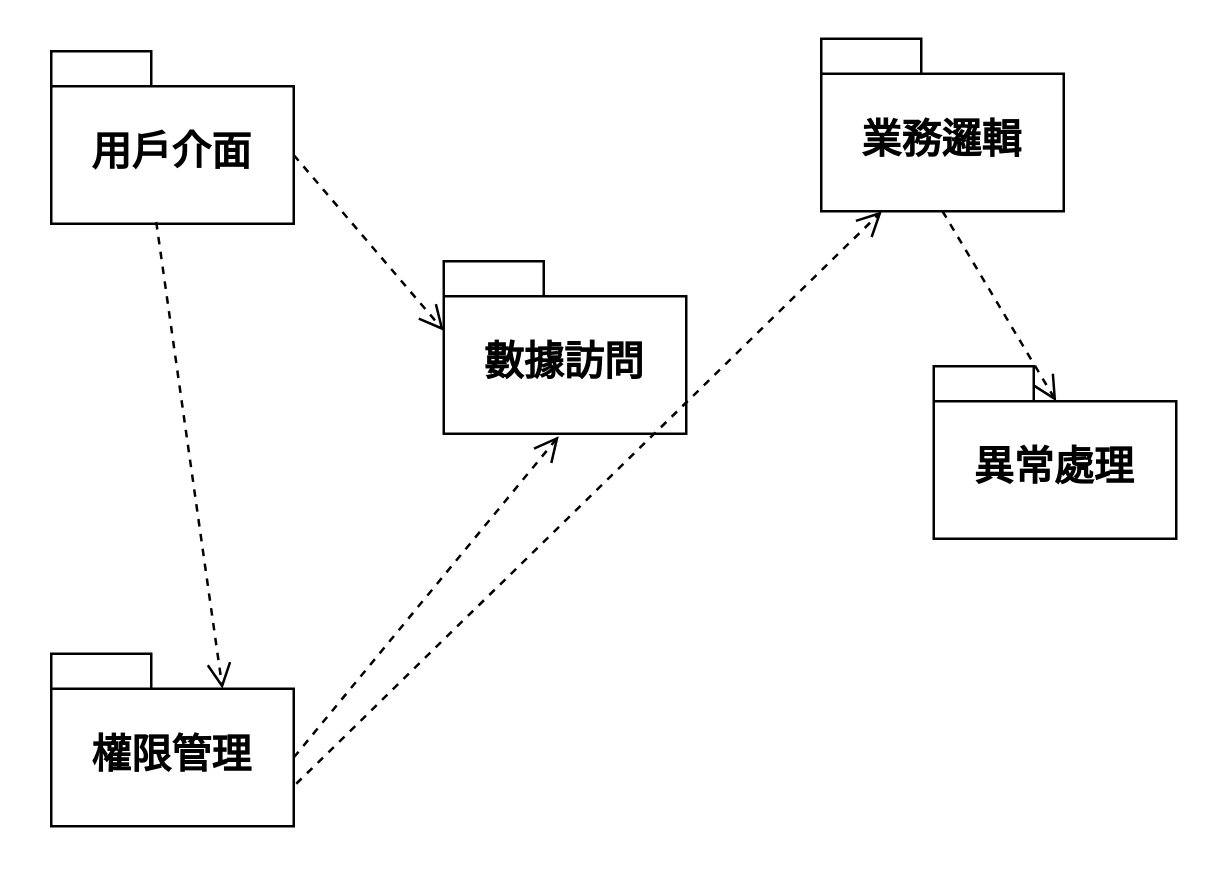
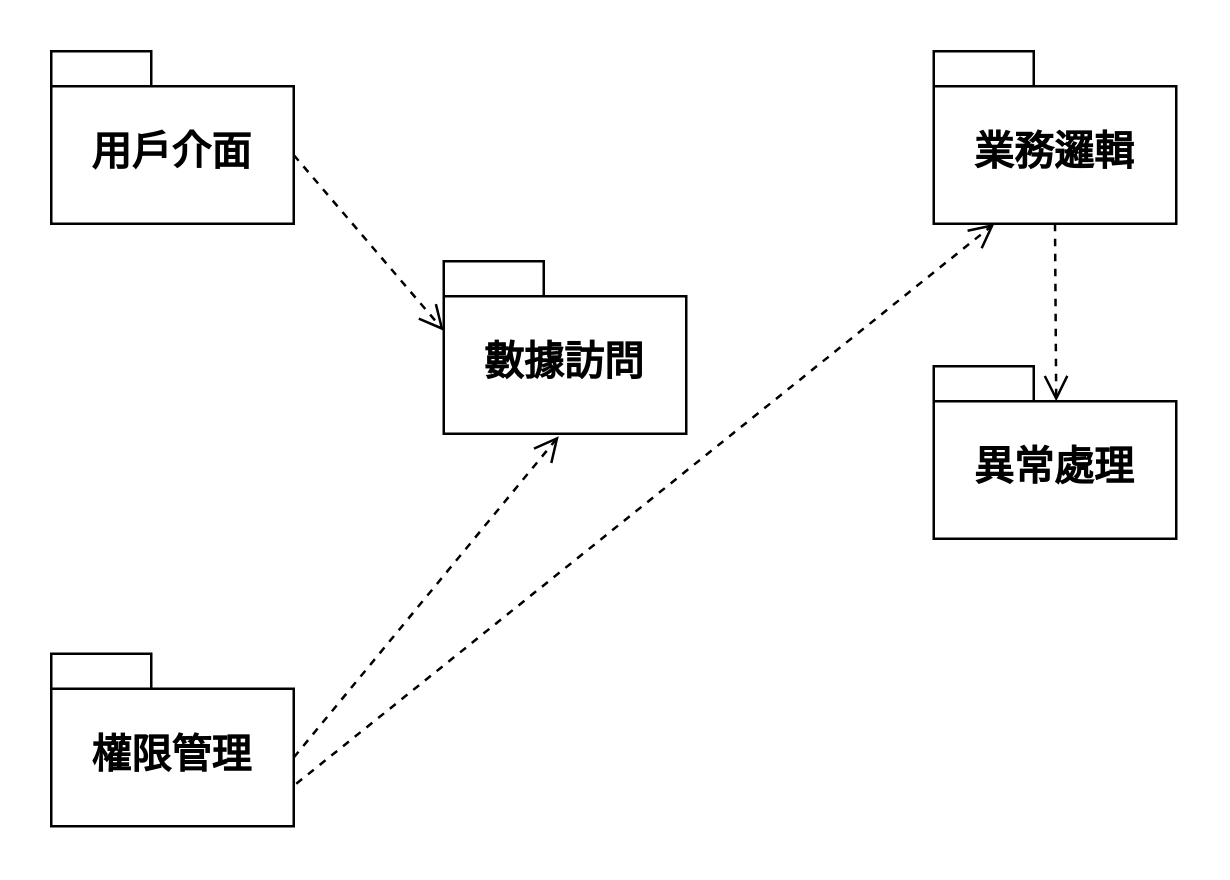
(943, 125) -> (1055, 138)
(189, 453) -> none
